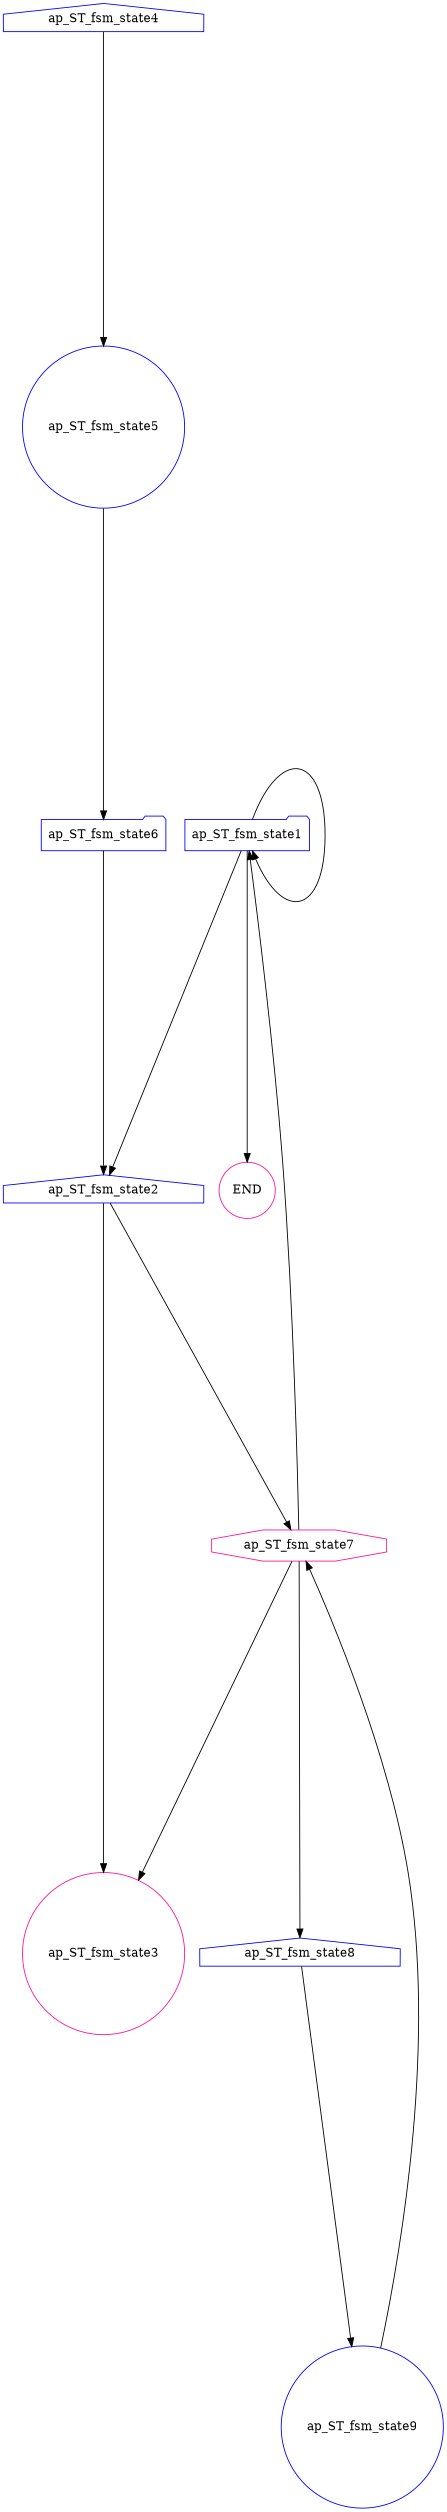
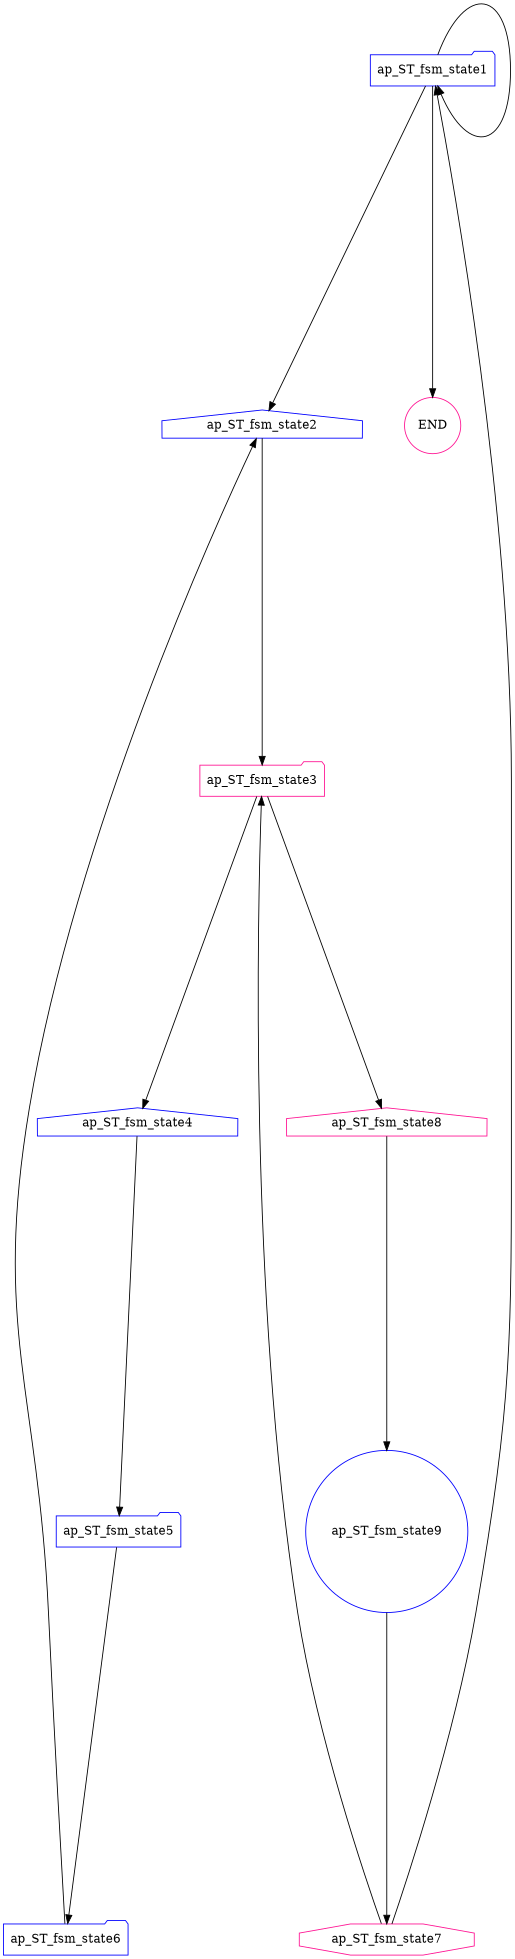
(104, 427) -> (119, 1531)
none -> (201, 948)
(198, 1363) -> none
(300, 1745) -> (323, 948)
(104, 1954) -> (262, 781)
(300, 1954) -> (387, 1123)
